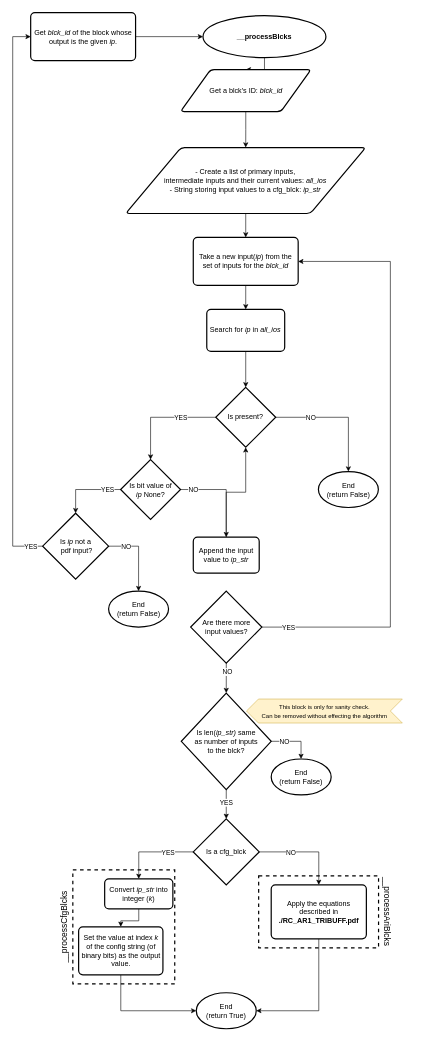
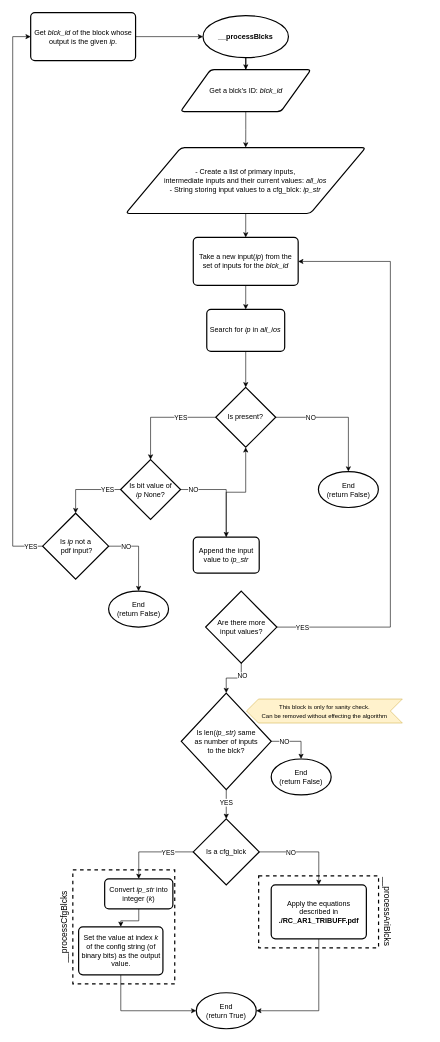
(265, 36) -> (246, 36)
(226, 627) -> (241, 627)
